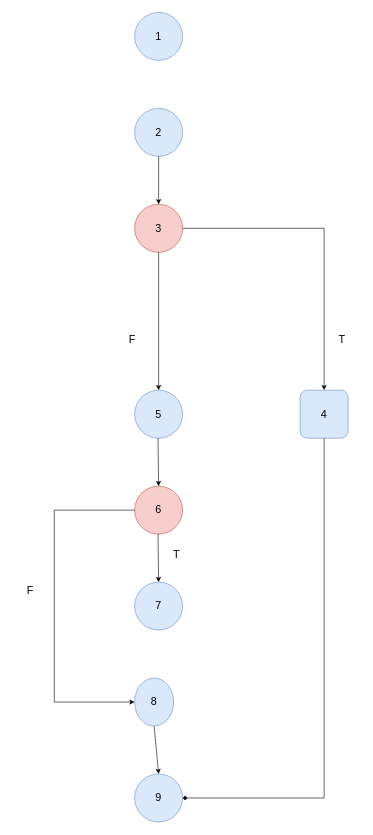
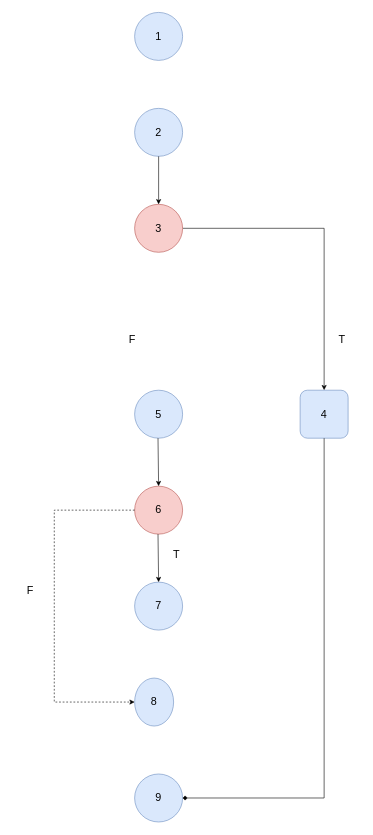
(159, 319) -> none
(54, 604) -> (54, 604)
(156, 748) -> none
